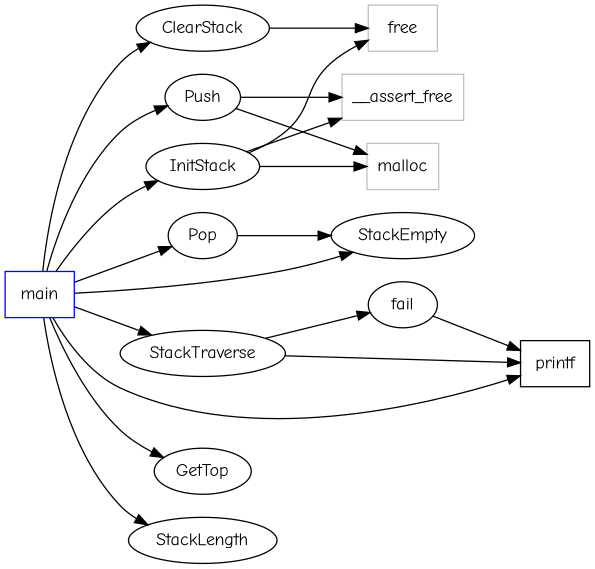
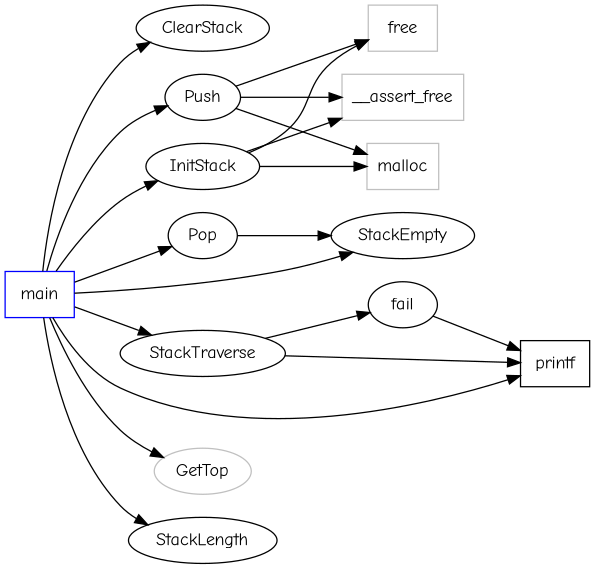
(312, 28) -> (296, 65)
(203, 471) -> (203, 471)
